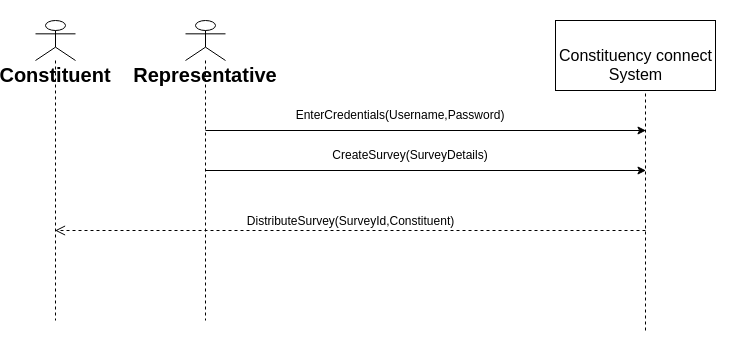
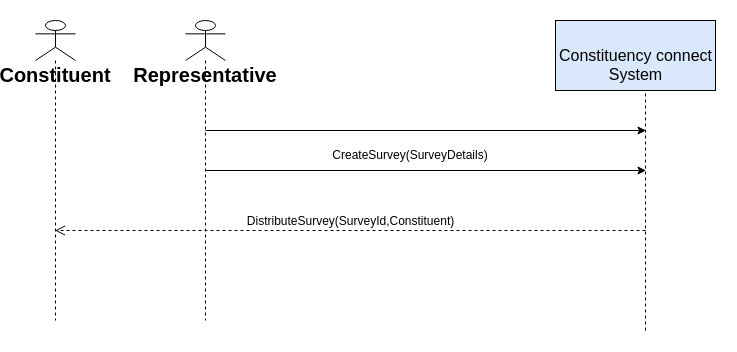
(636, 56) -> (636, 56)
(401, 116) -> none
